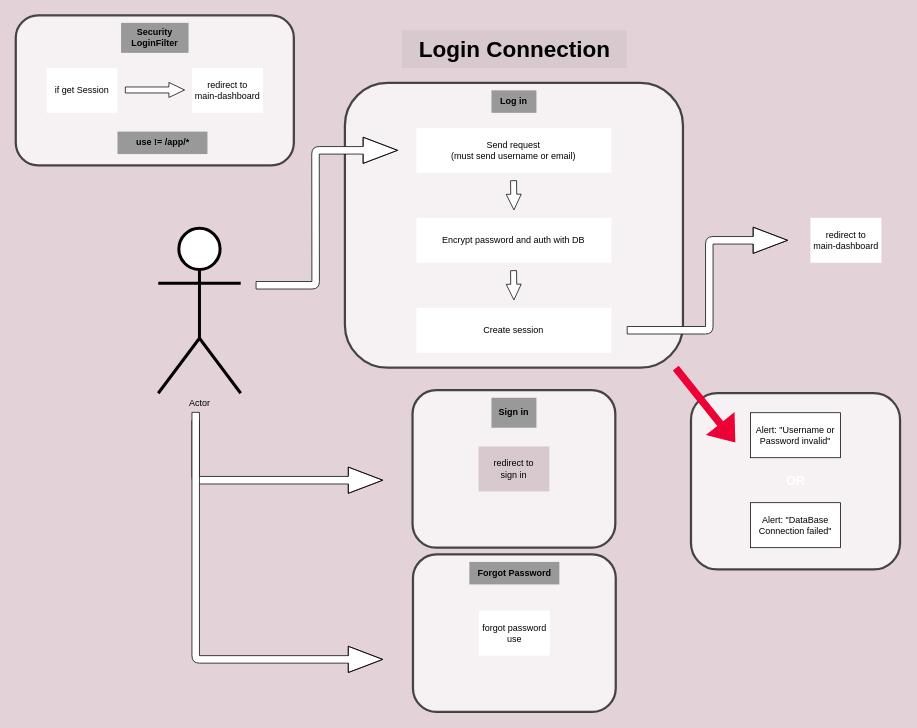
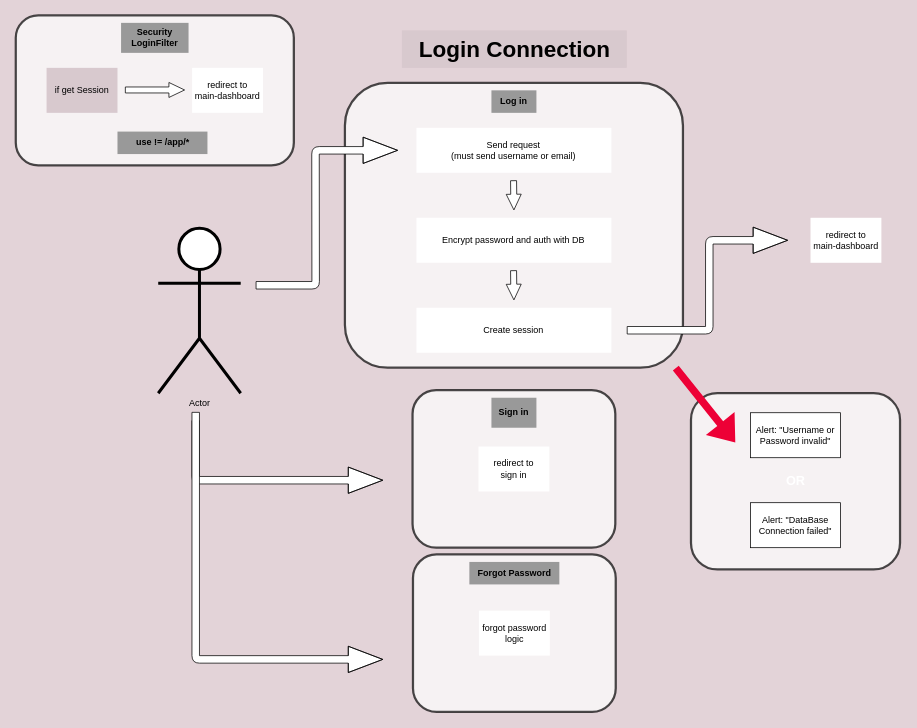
(82, 90) -> (82, 90)
(514, 469) -> (514, 469)
(515, 633) -> (515, 633)
